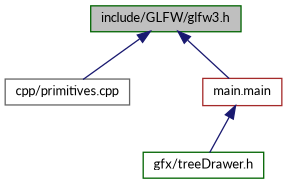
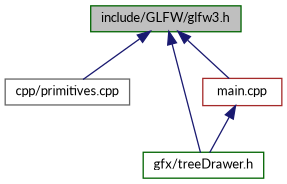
(242, 92) -> (242, 92)
none -> (186, 98)
